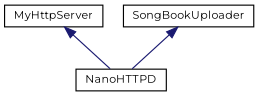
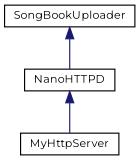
(92, 52) -> (70, 118)
